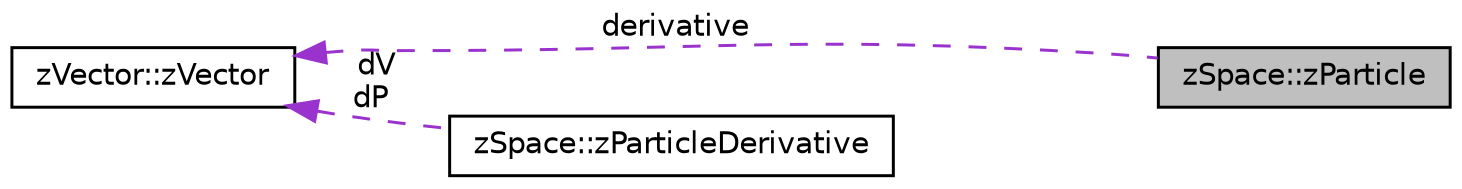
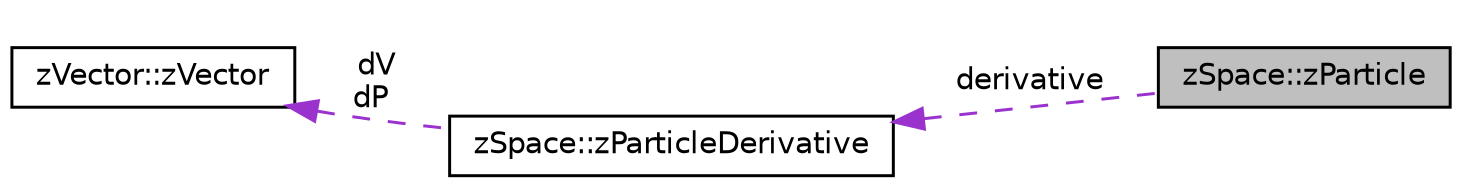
(742, 45) -> (1041, 106)
